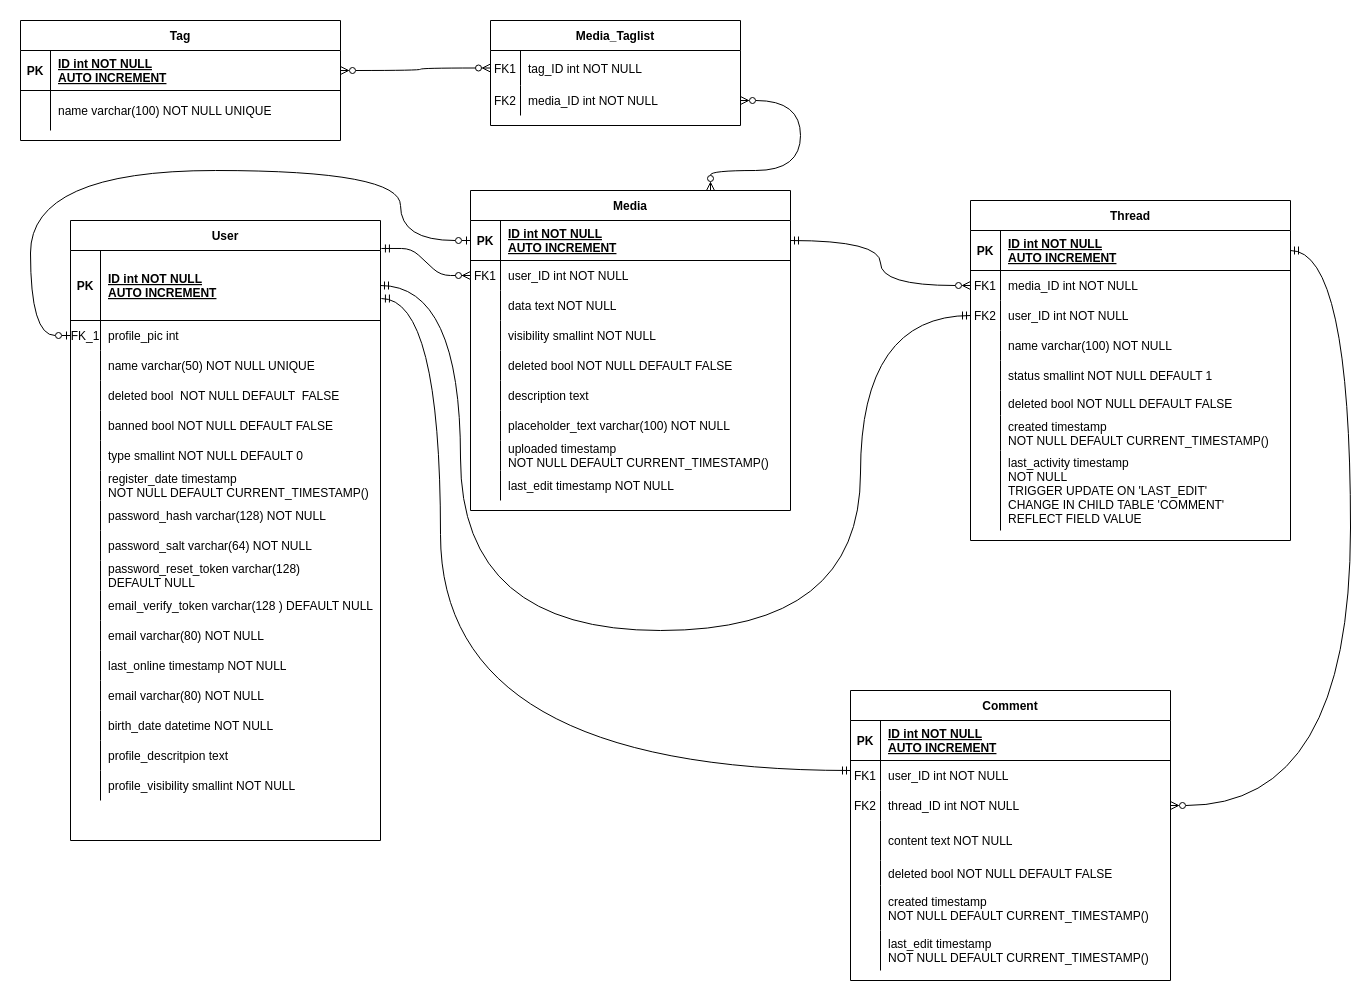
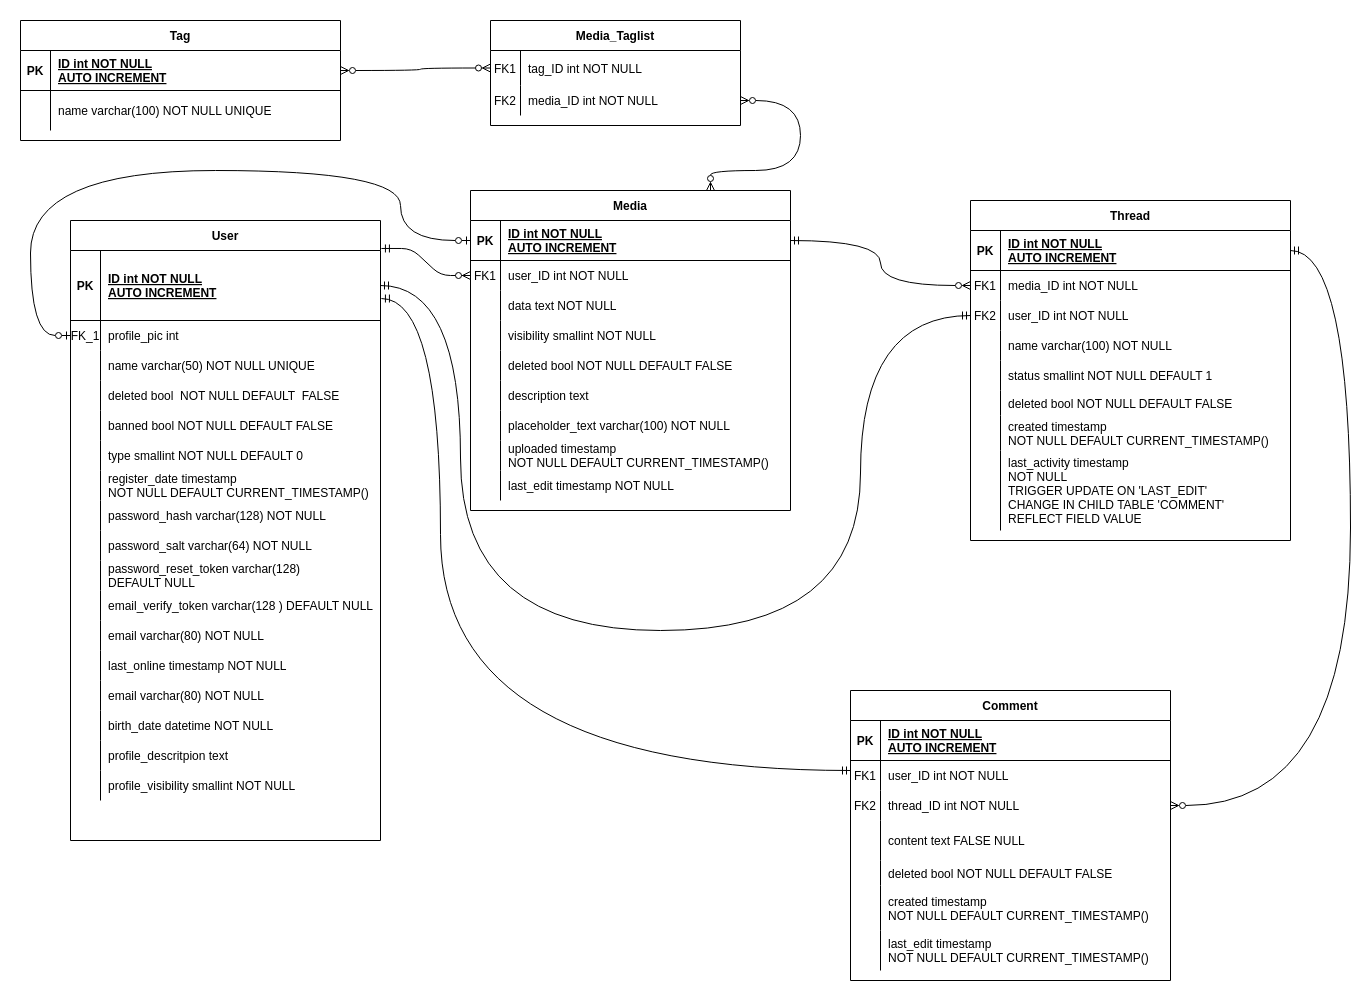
(954, 841) -> (961, 841)
